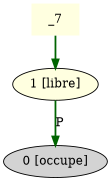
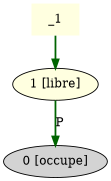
(55, 20) -> (55, 20)
